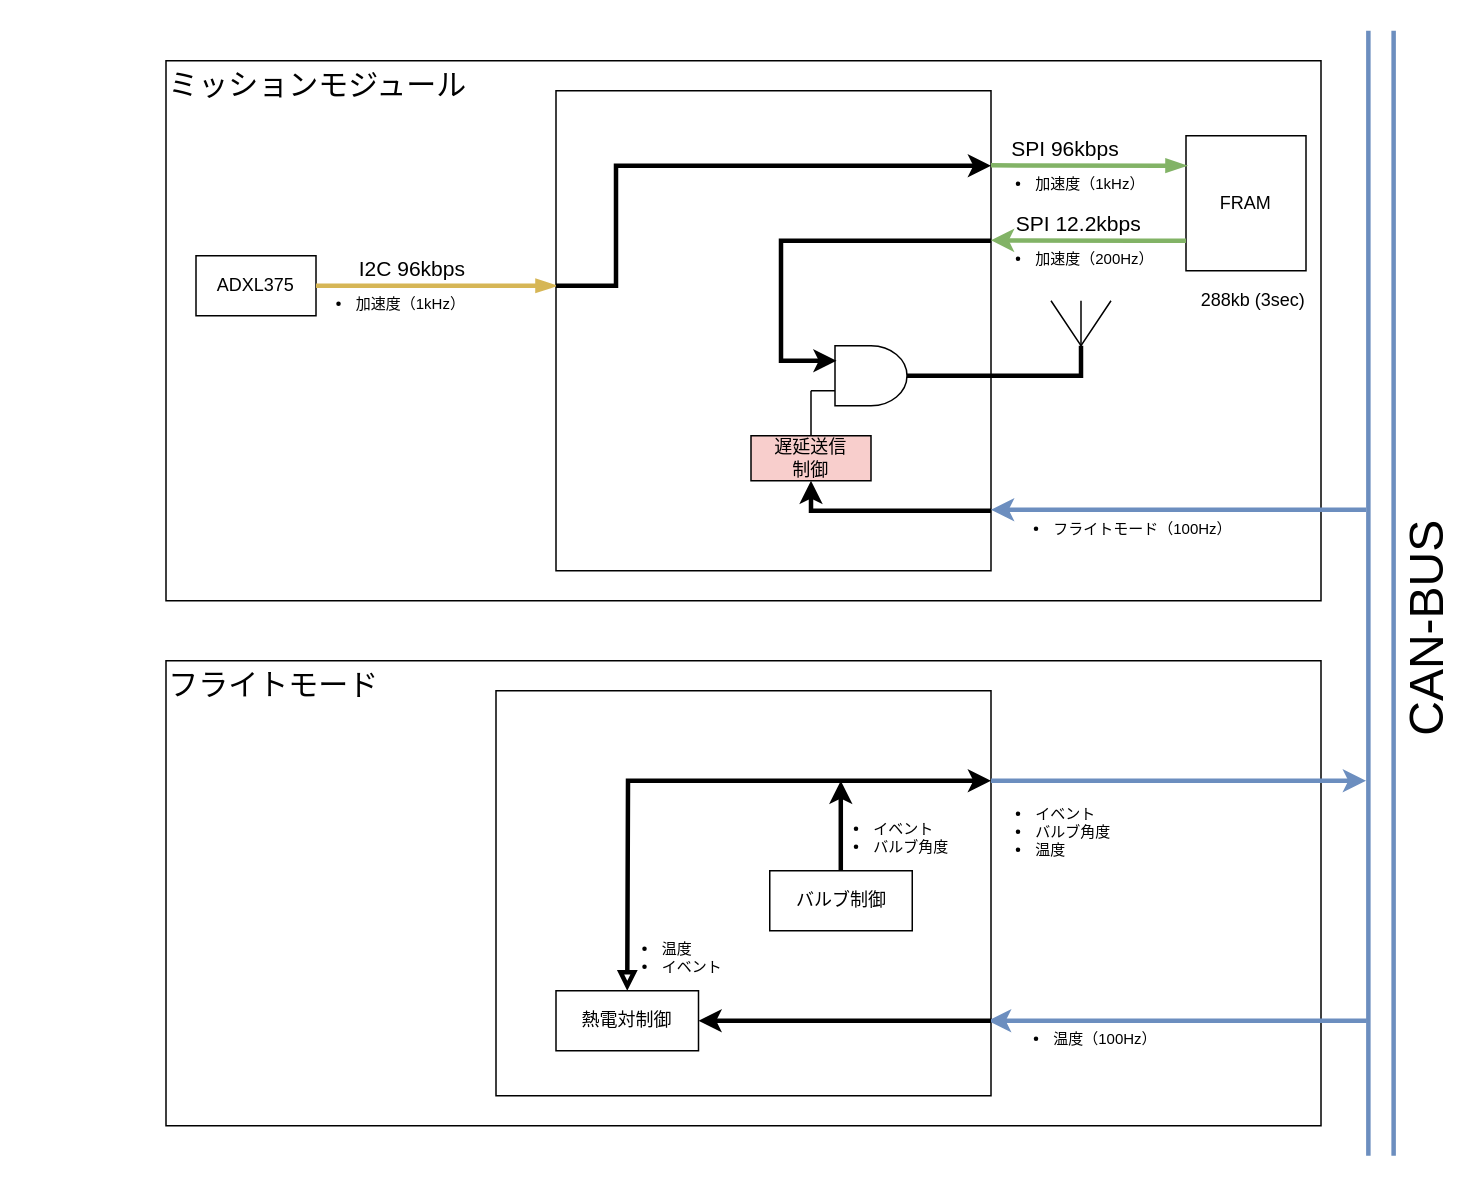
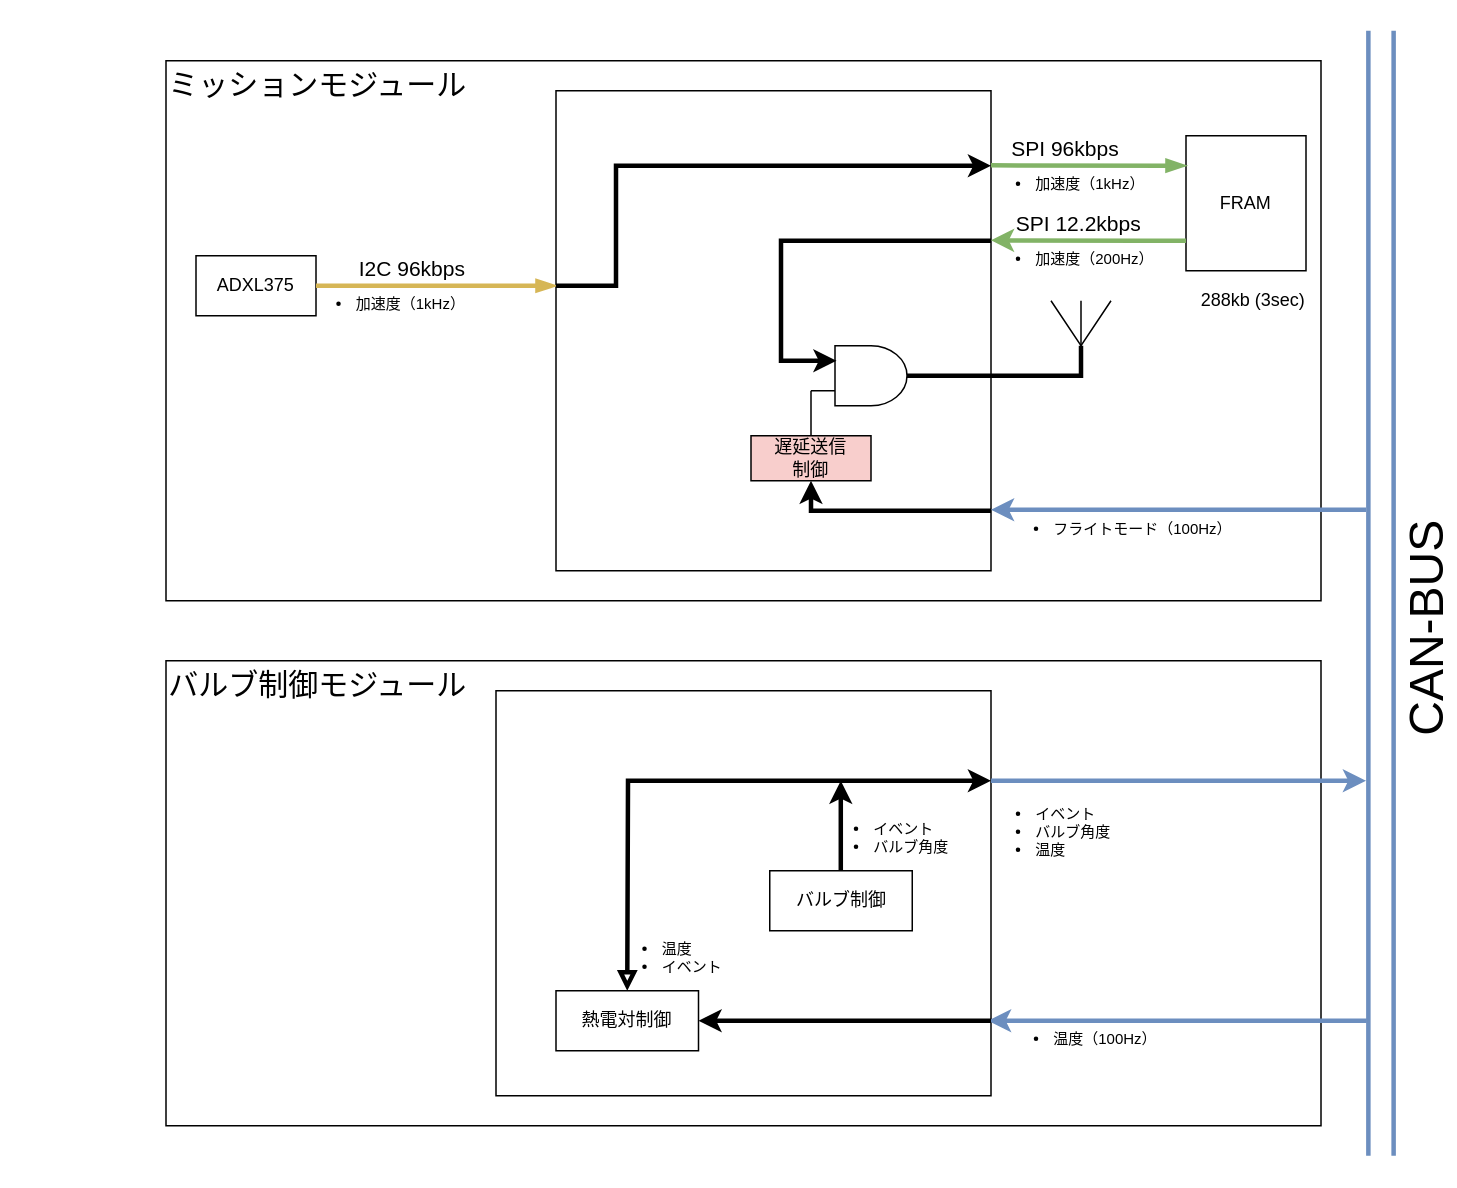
(274, 683) -> (319, 683)
